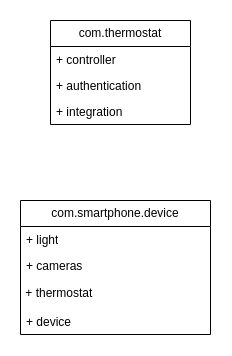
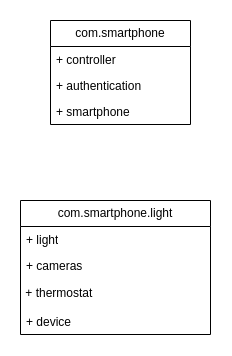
(121, 34) -> (121, 34)
(96, 113) -> (95, 113)
(116, 214) -> (116, 214)
